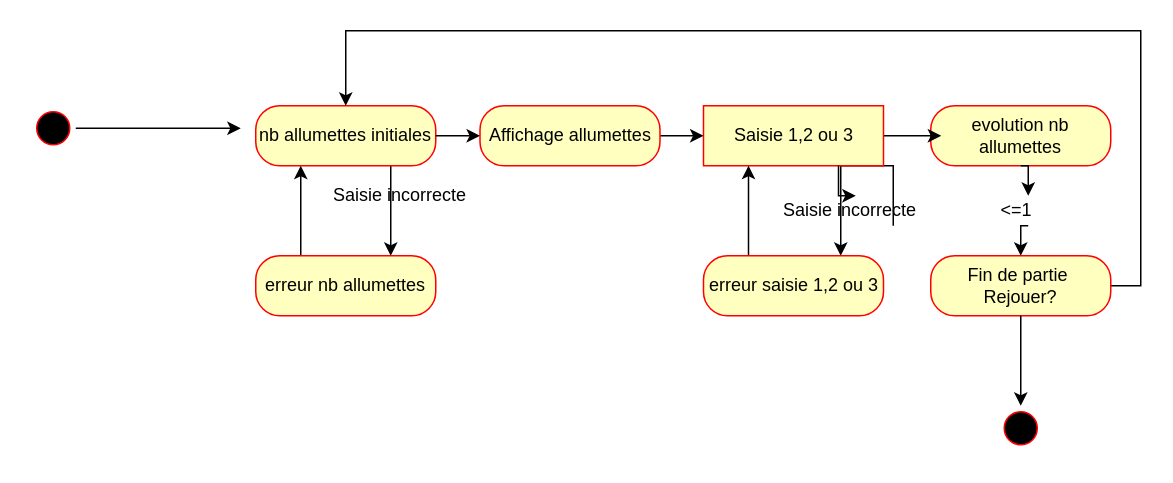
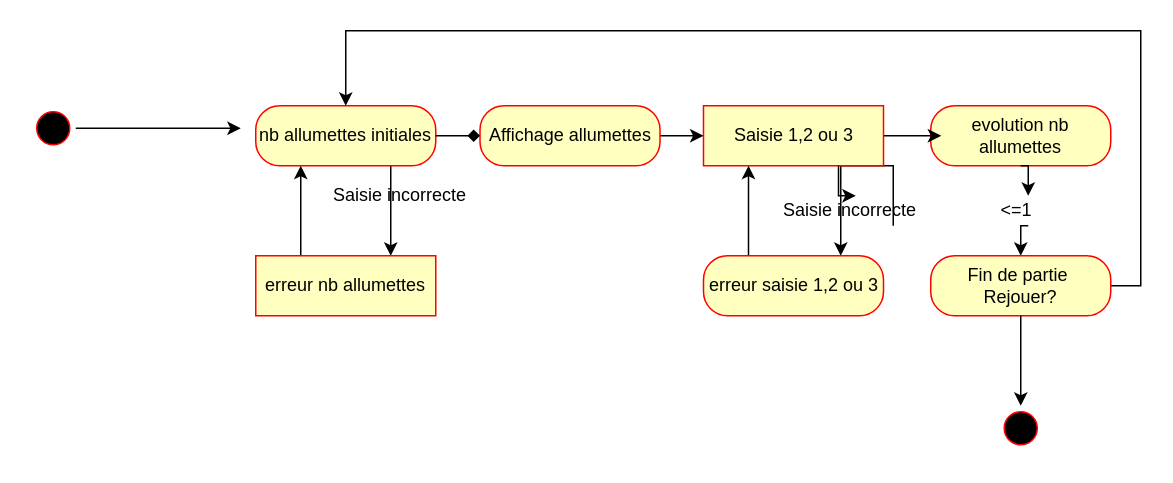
(468, 136) -> (467, 136)
(346, 286) -> (346, 286)
